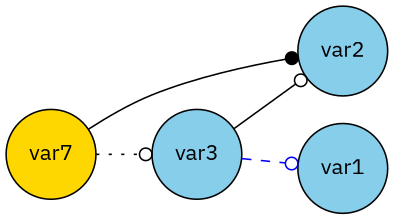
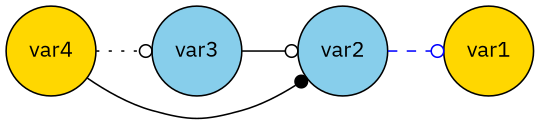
(51, 154) -> (51, 51)
(264, 161) -> (409, 51)
(343, 168) -> (489, 51)
